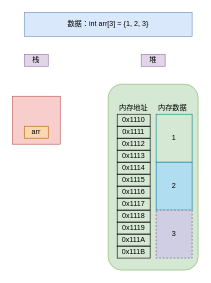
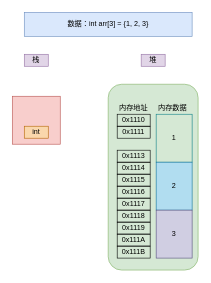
(36, 132) -> (36, 132)
(134, 144) -> none
(174, 234) -> (174, 234)
